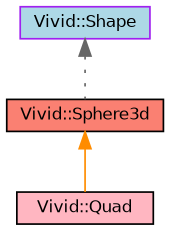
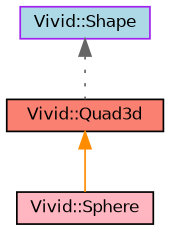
(85, 115) -> (85, 115)
(85, 208) -> (85, 208)
